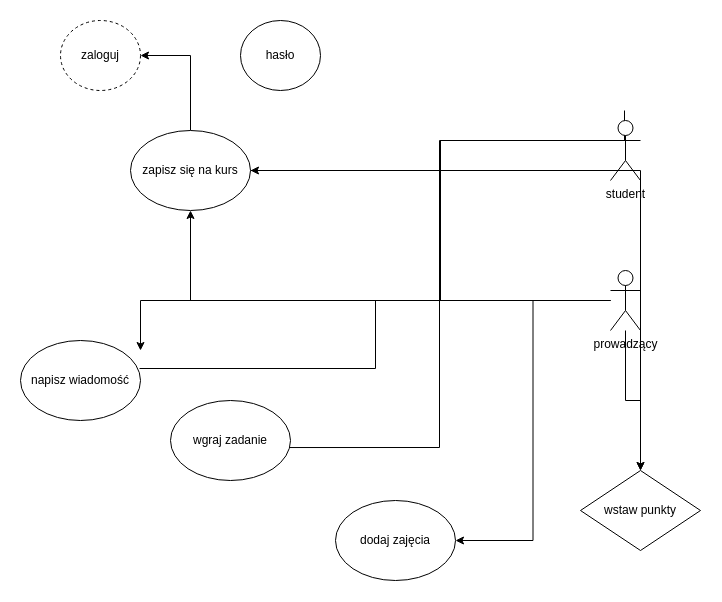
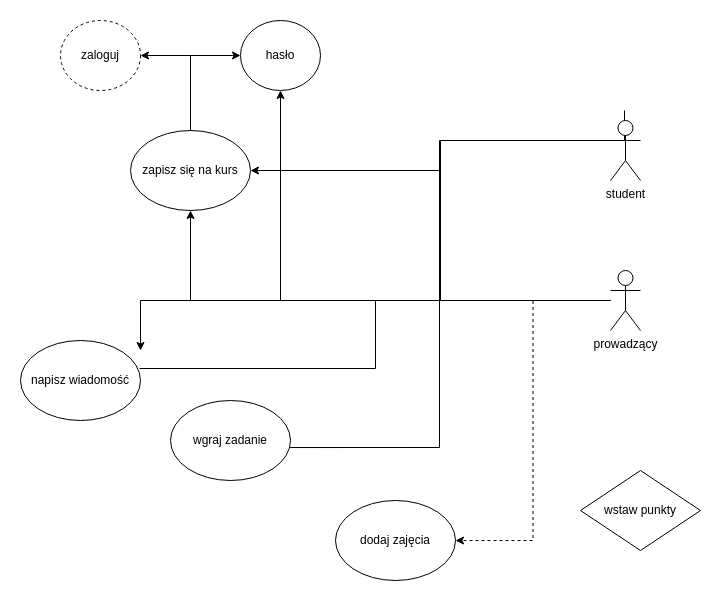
(641, 185) -> (213, 56)
(626, 372) -> (281, 198)
(533, 457) -> (533, 457)
